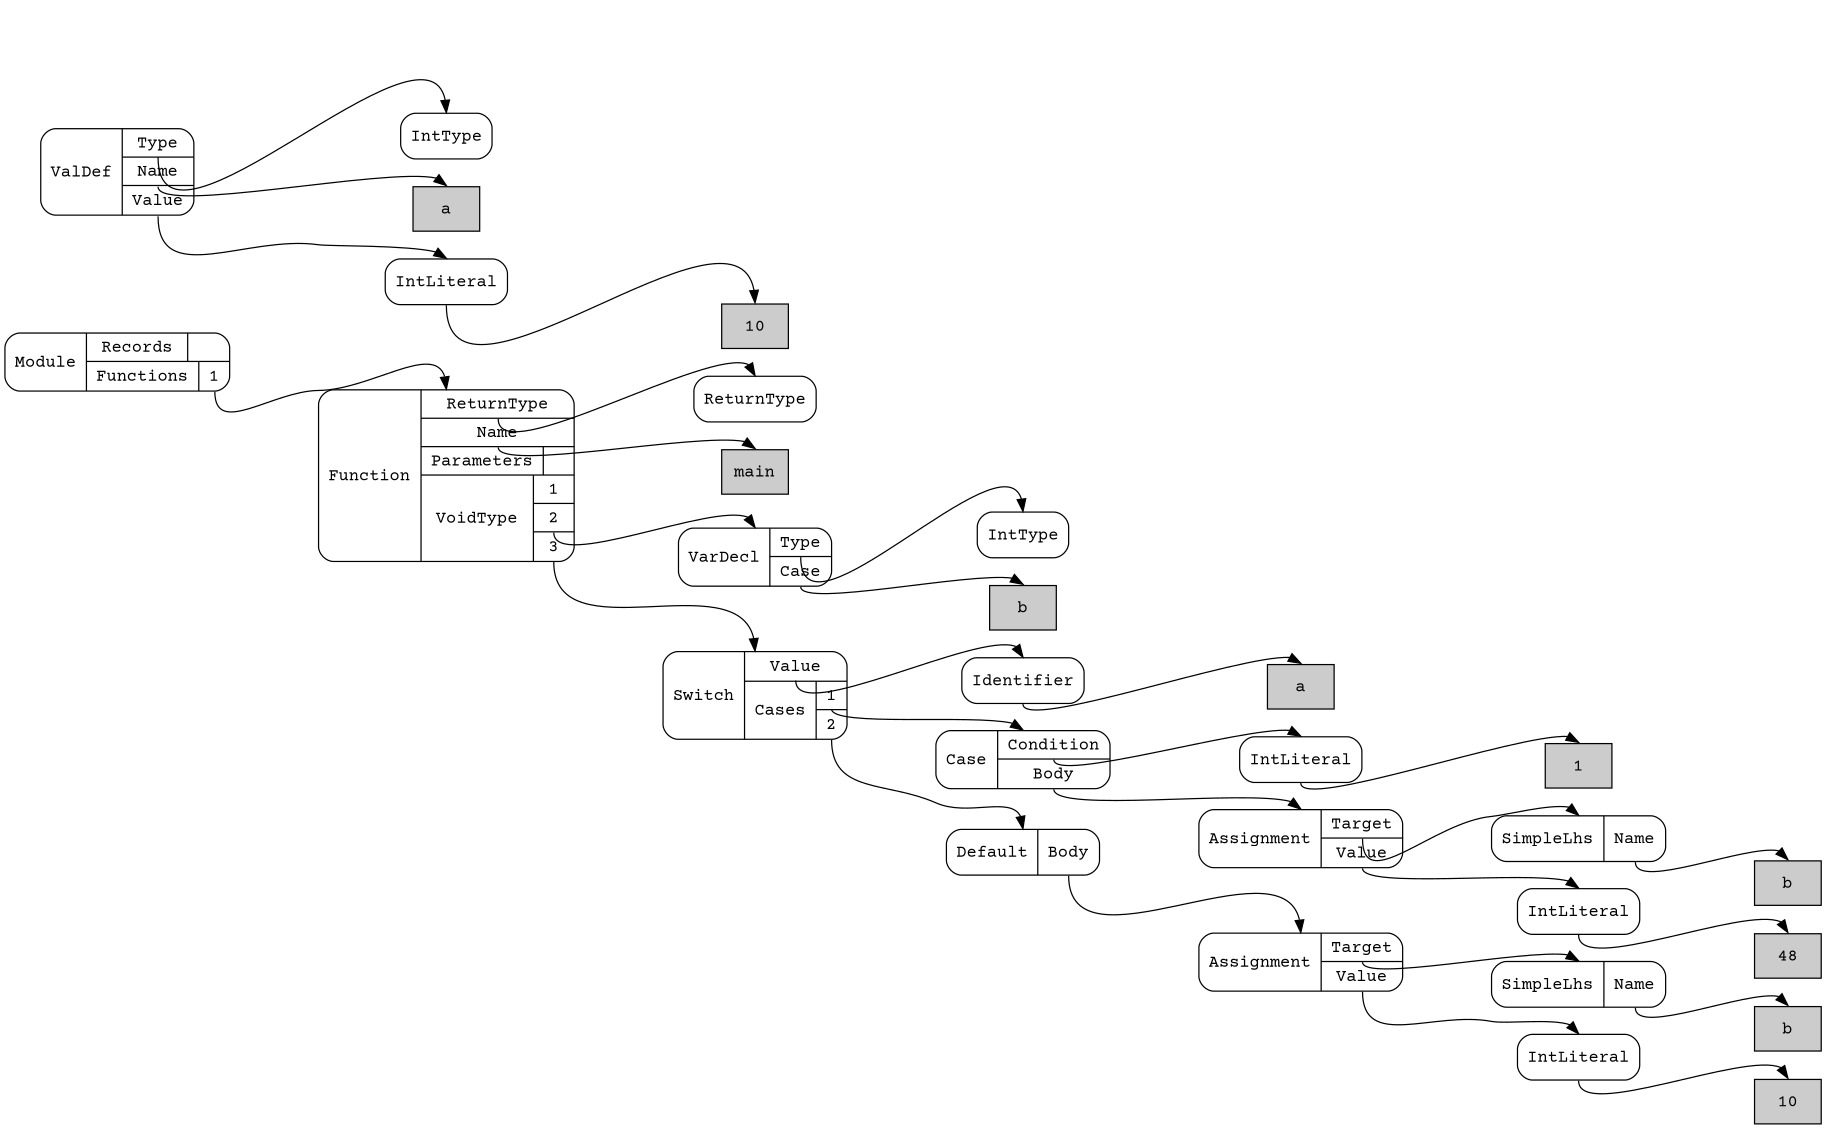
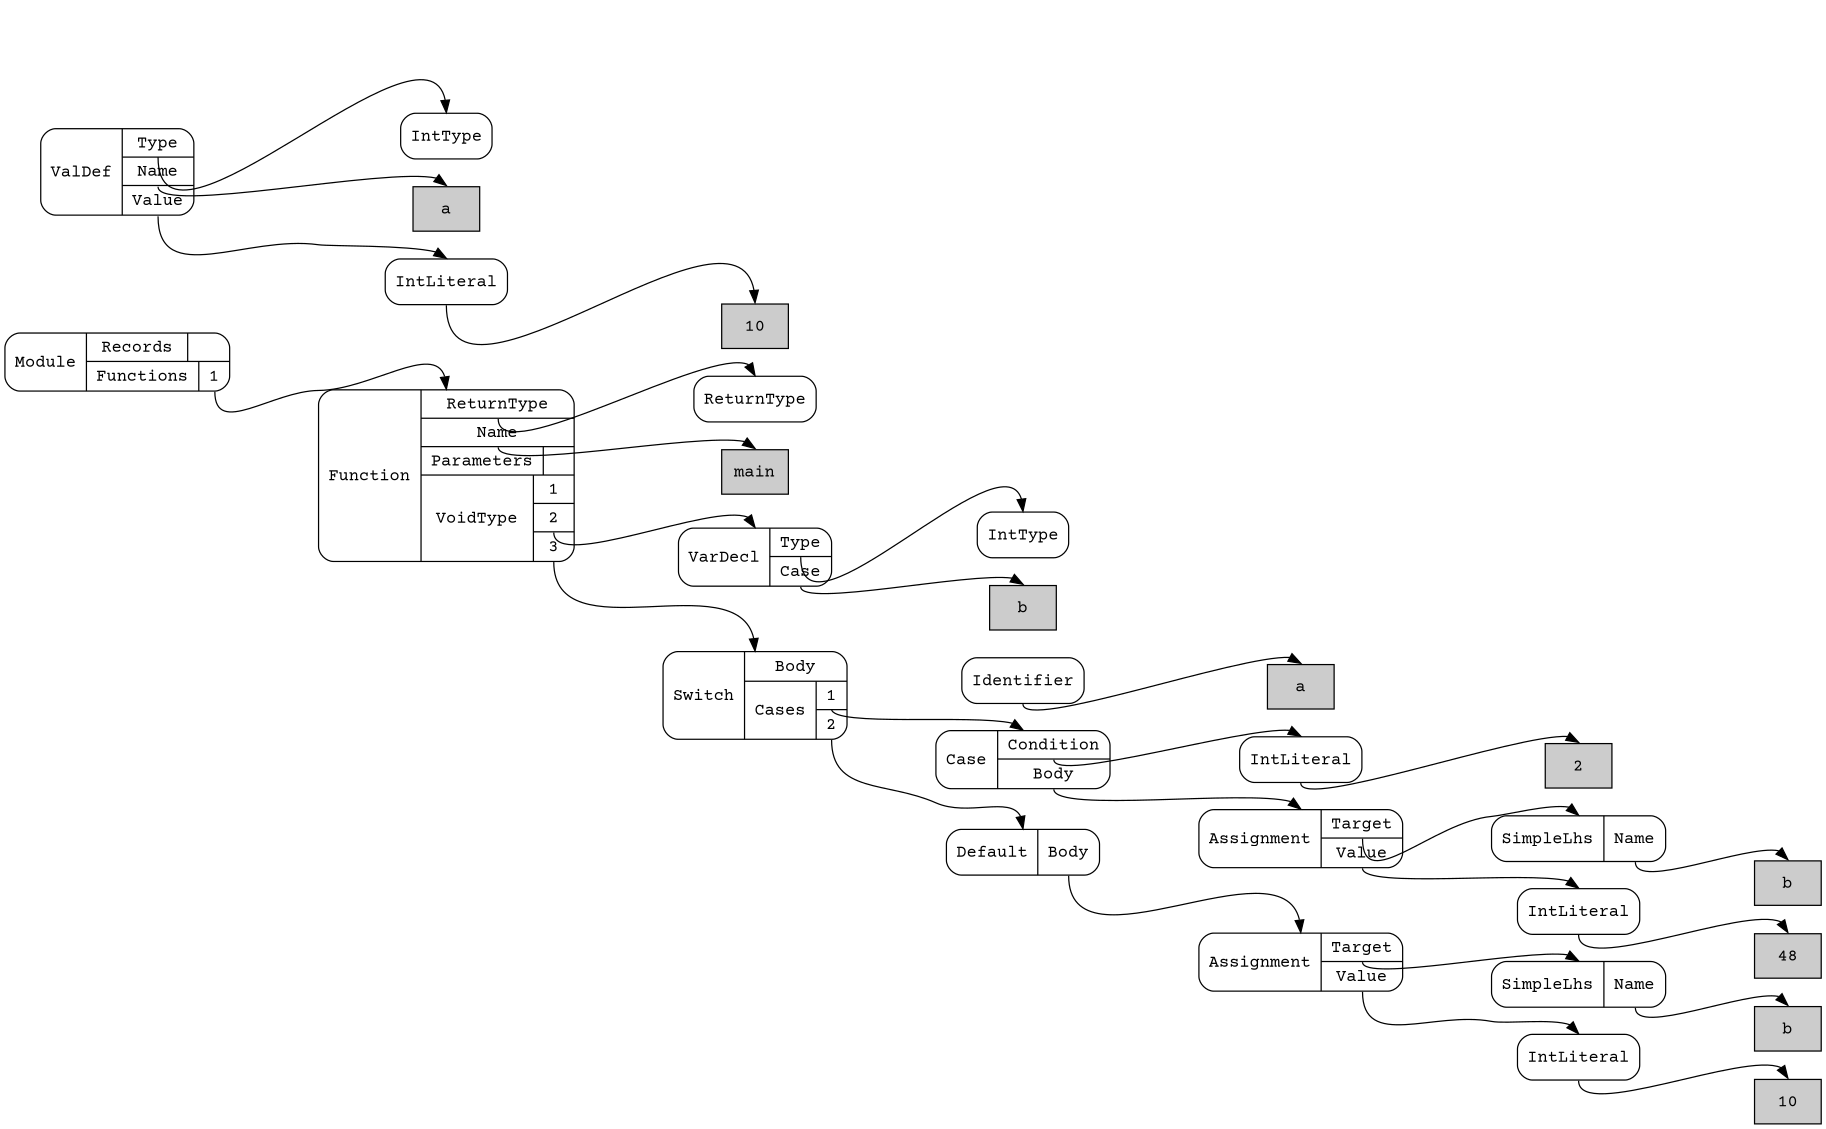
(796, 666) -> (796, 666)
(903, 671) -> none
(1579, 766) -> (1579, 766)
